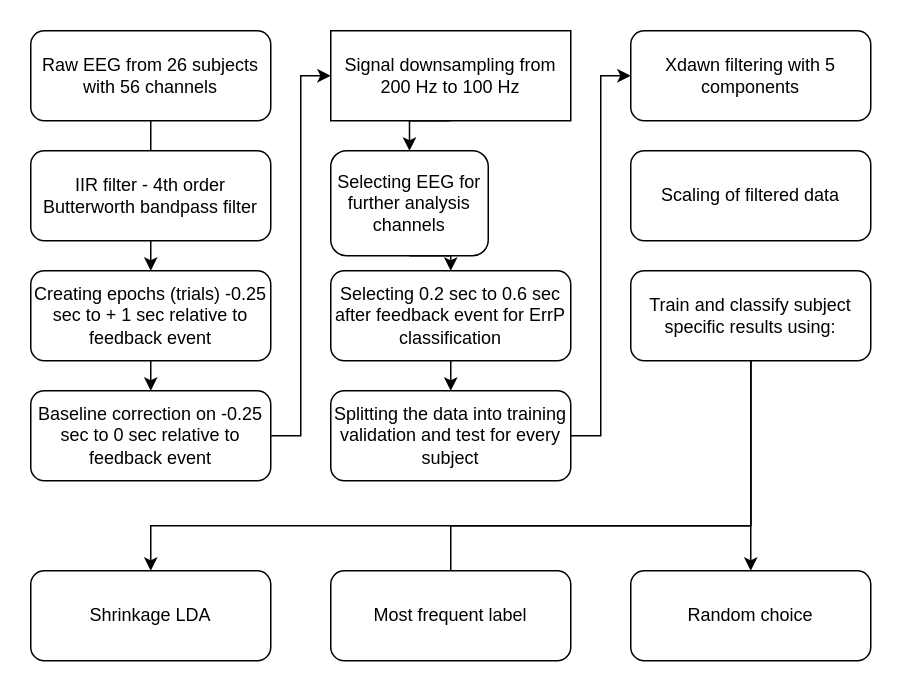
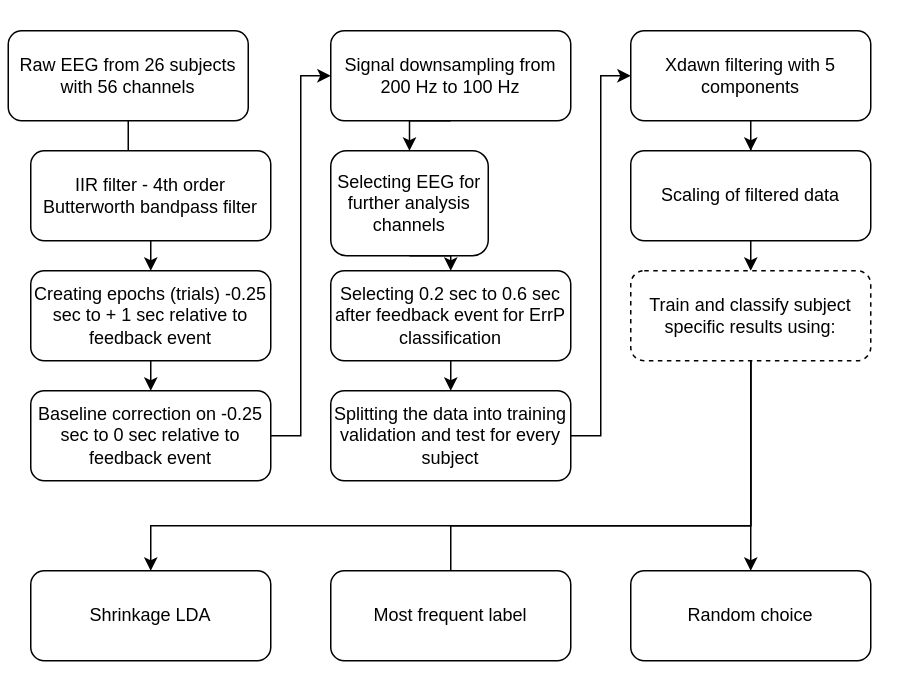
(151, 76) -> (128, 76)
(451, 76) -> (451, 76)
none -> (751, 141)
none -> (751, 251)
(751, 316) -> (751, 316)
